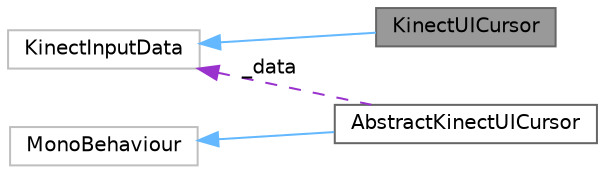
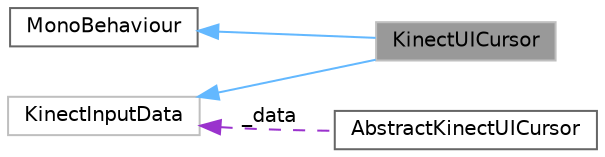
(466, 27) -> (466, 41)
(276, 136) -> (297, 35)
(104, 146) -> (104, 27)
